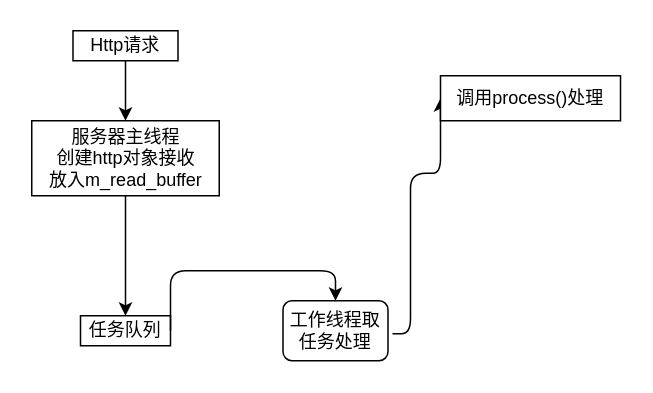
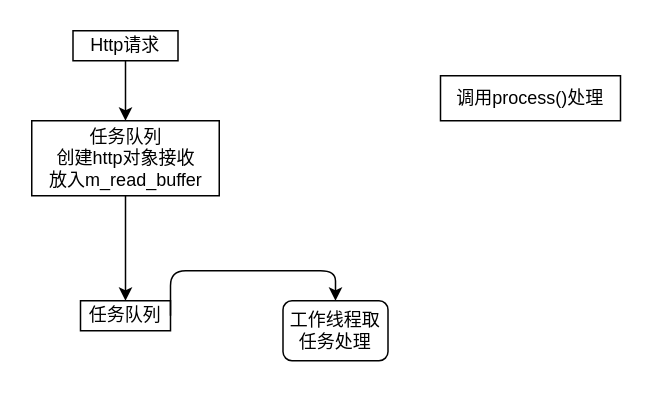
(126, 158) -> (126, 158)
(410, 225) -> none
(125, 331) -> (125, 316)
